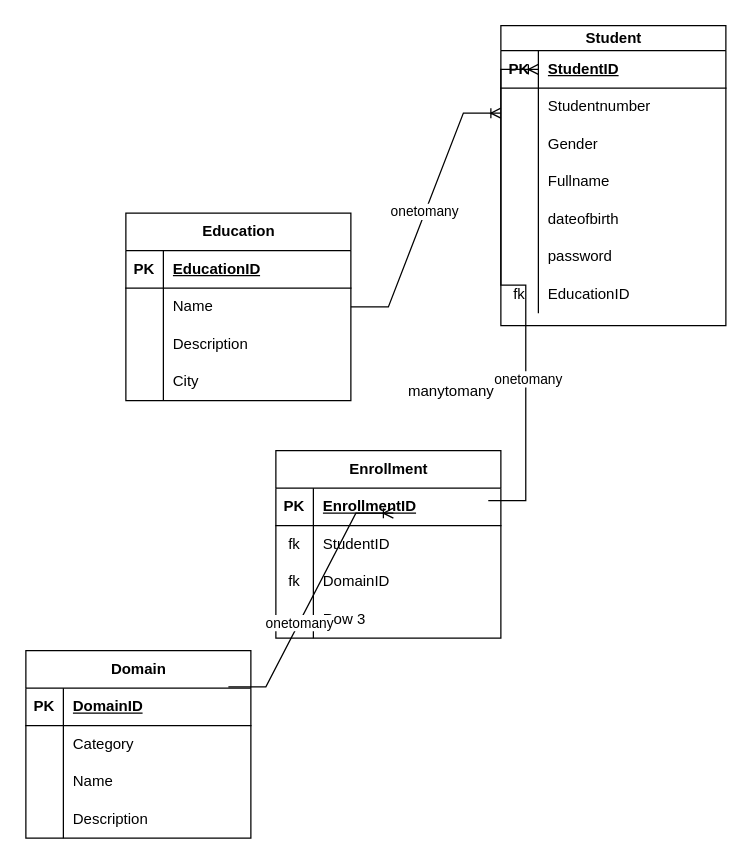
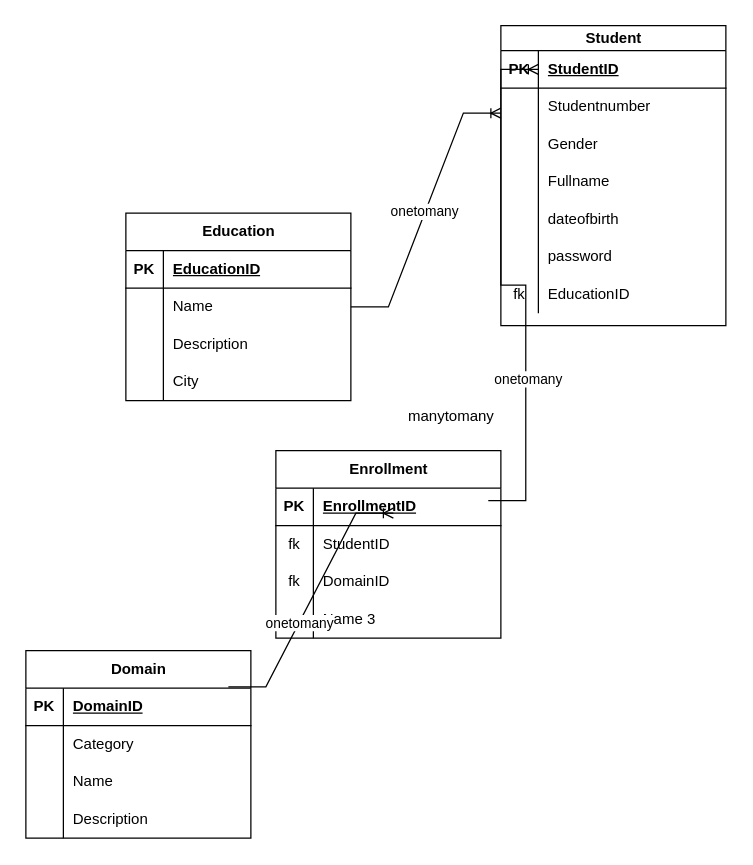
(451, 392) -> (451, 417)
(342, 619) -> (346, 619)
